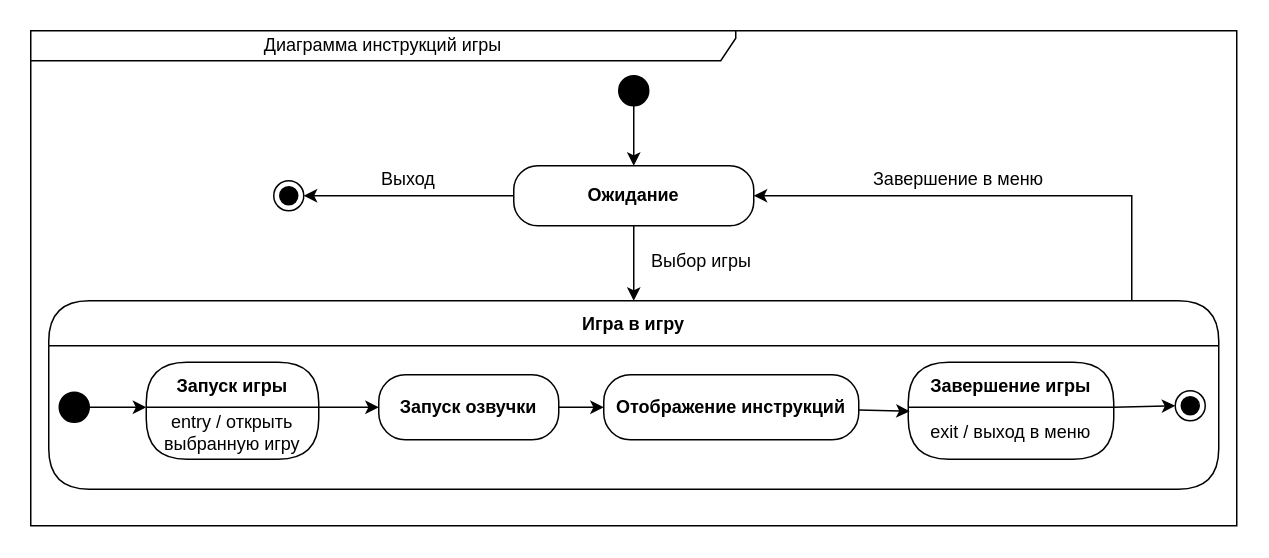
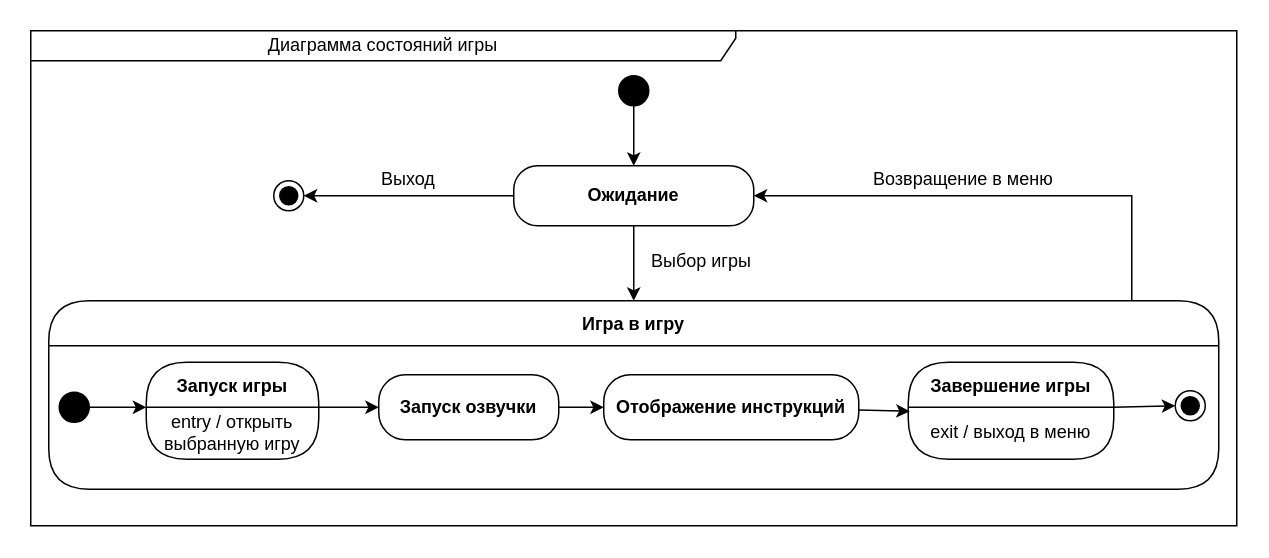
(383, 46) -> (383, 46)
(955, 180) -> (960, 180)
